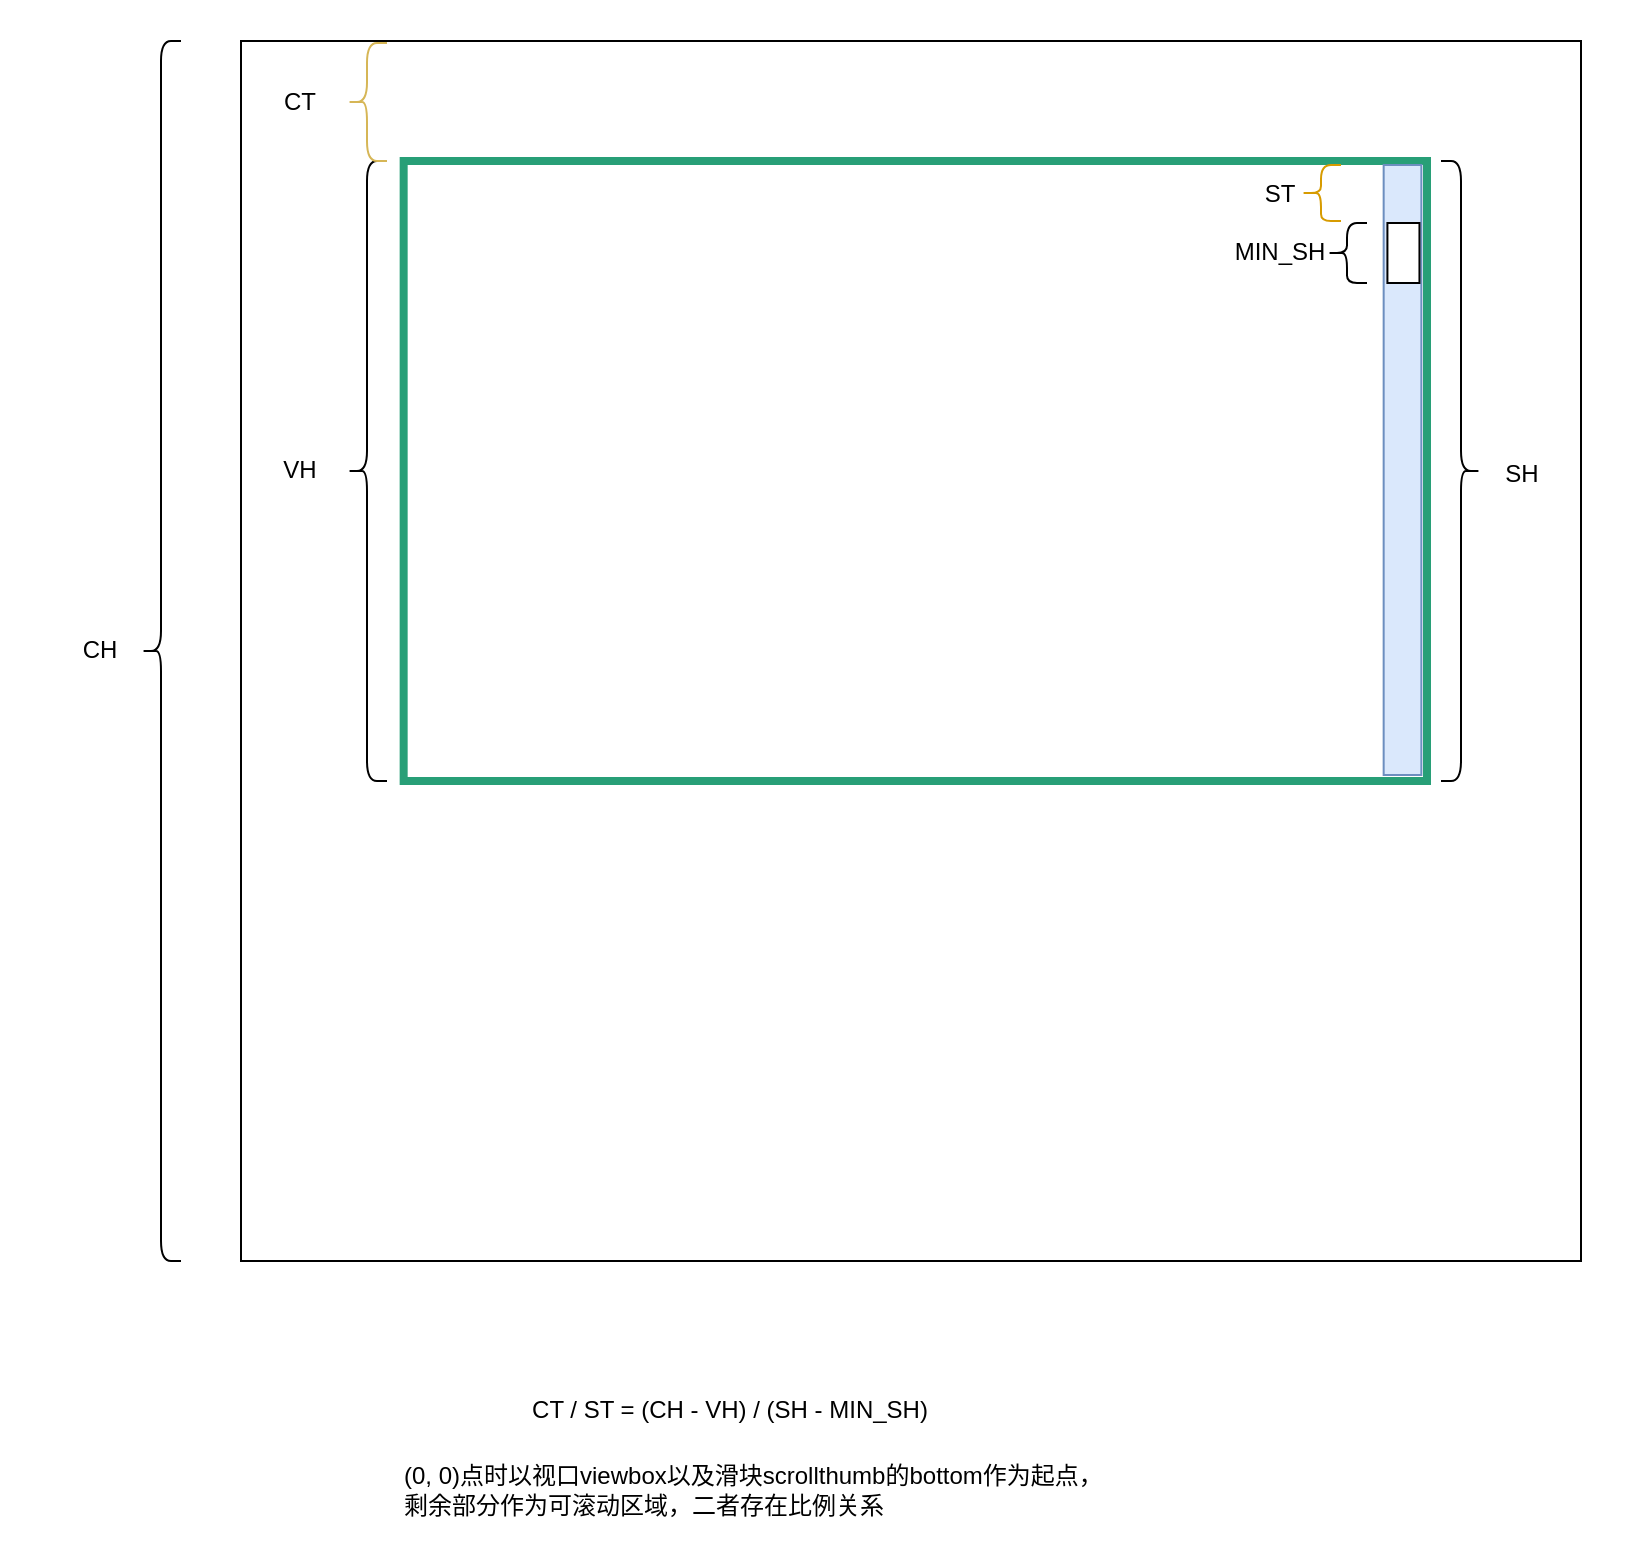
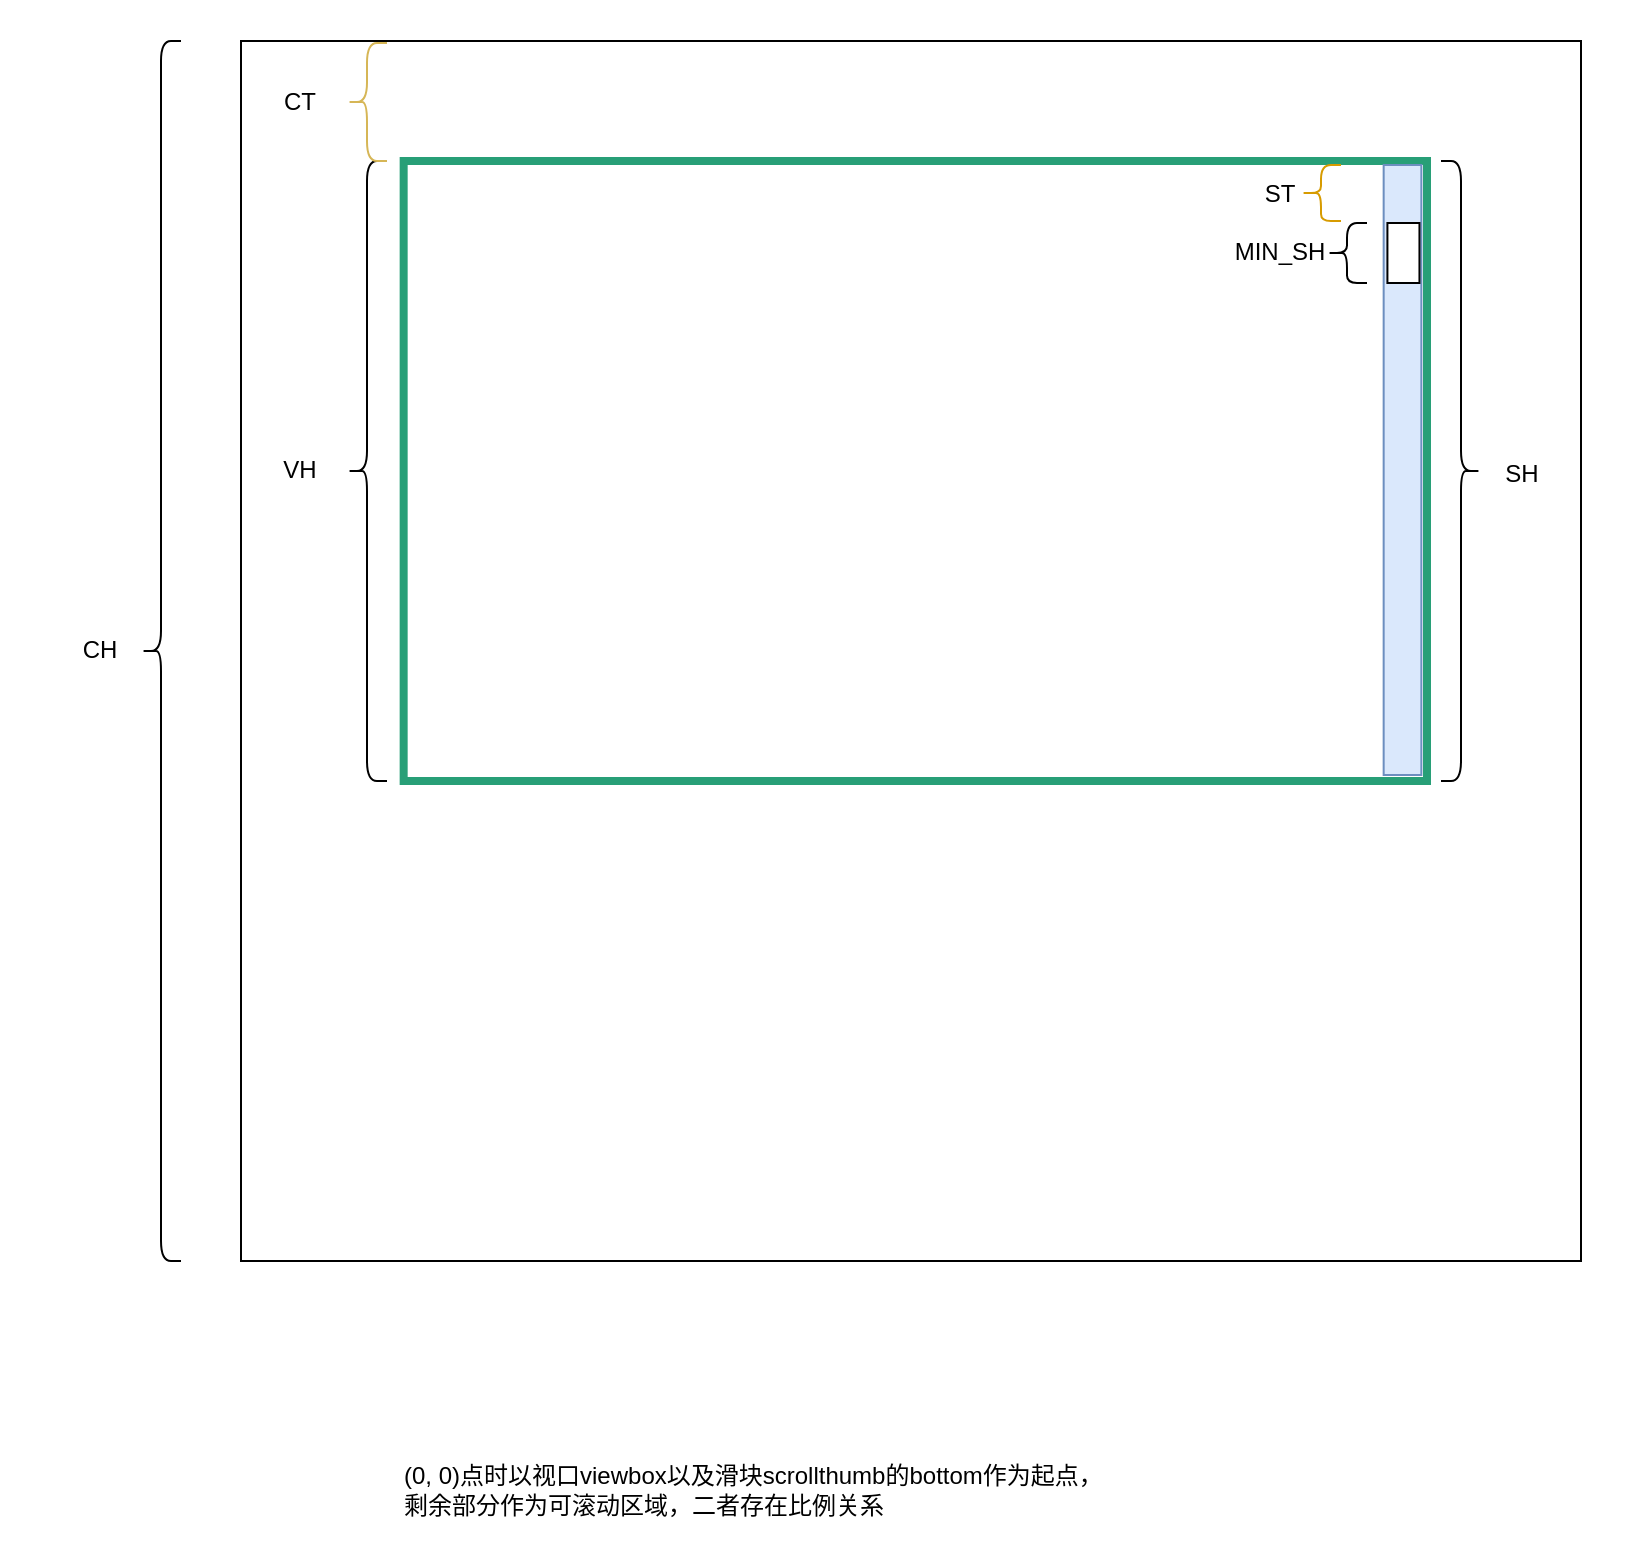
(731, 1411) -> none
